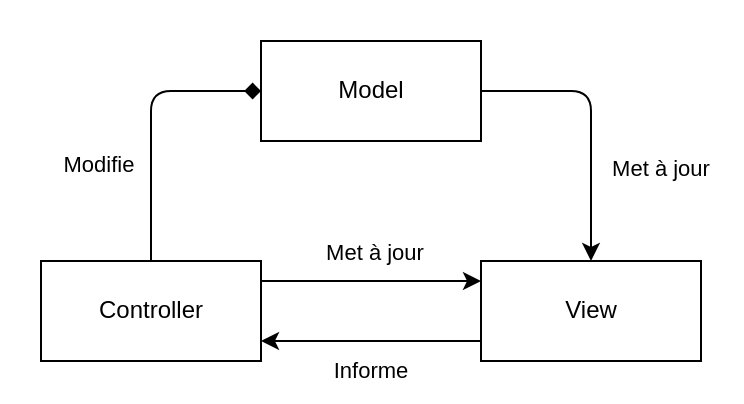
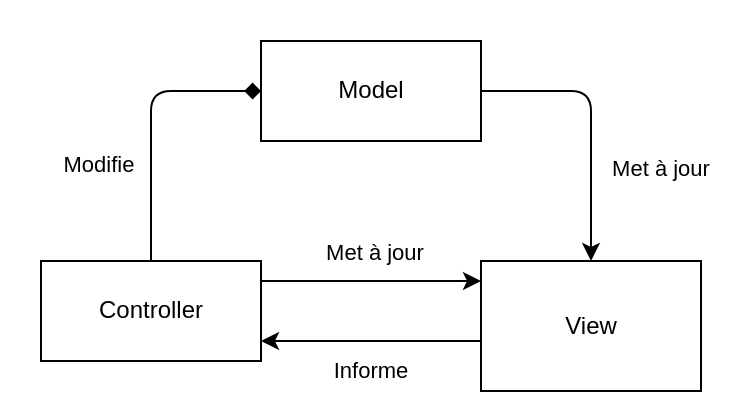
(591, 311) -> (591, 326)
